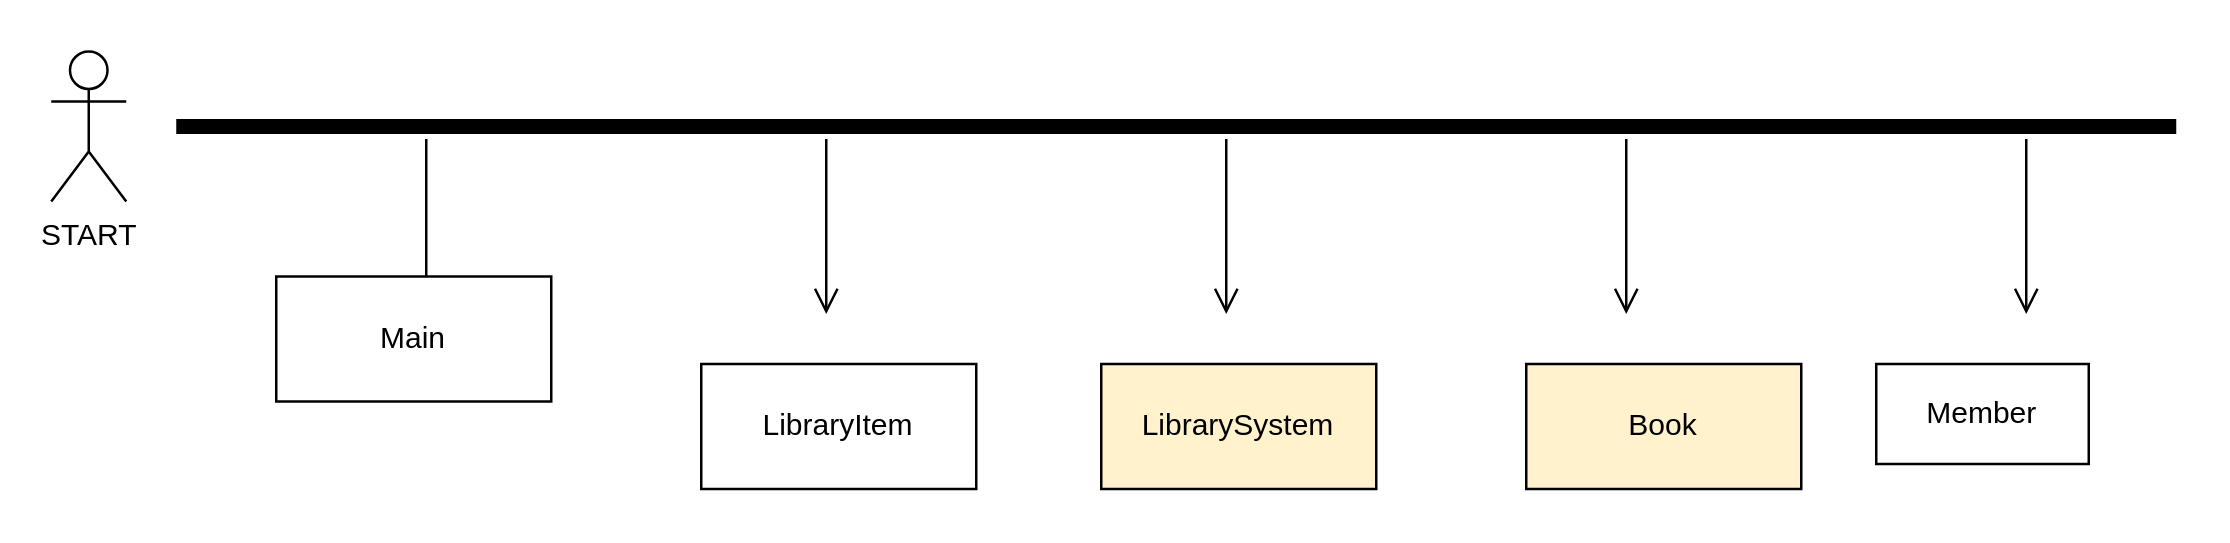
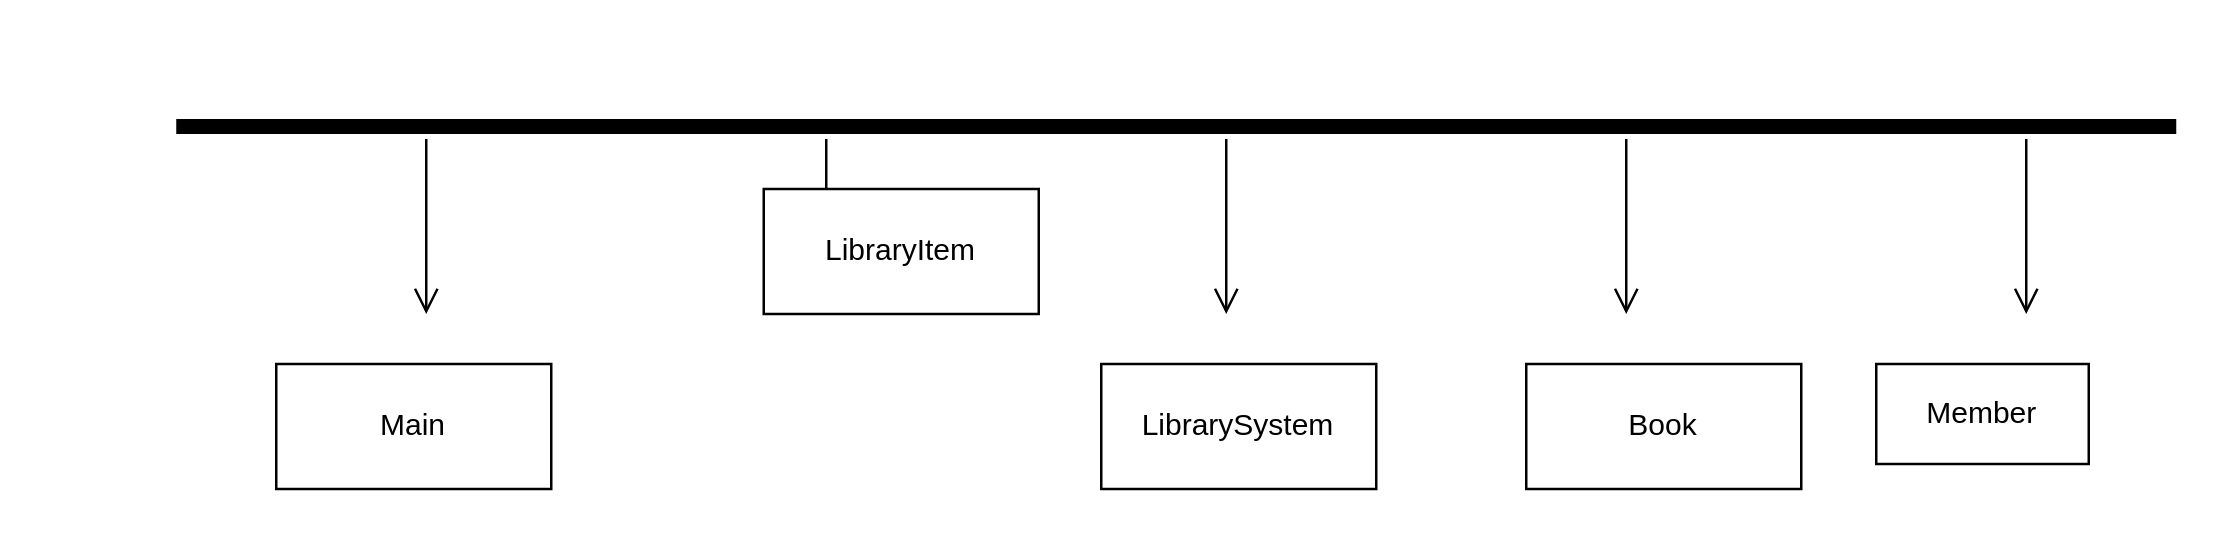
(89, 126) -> none
(414, 339) -> (414, 426)
(839, 426) -> (901, 251)
(1239, 426) -> (1239, 426)
(1664, 426) -> (1664, 426)
